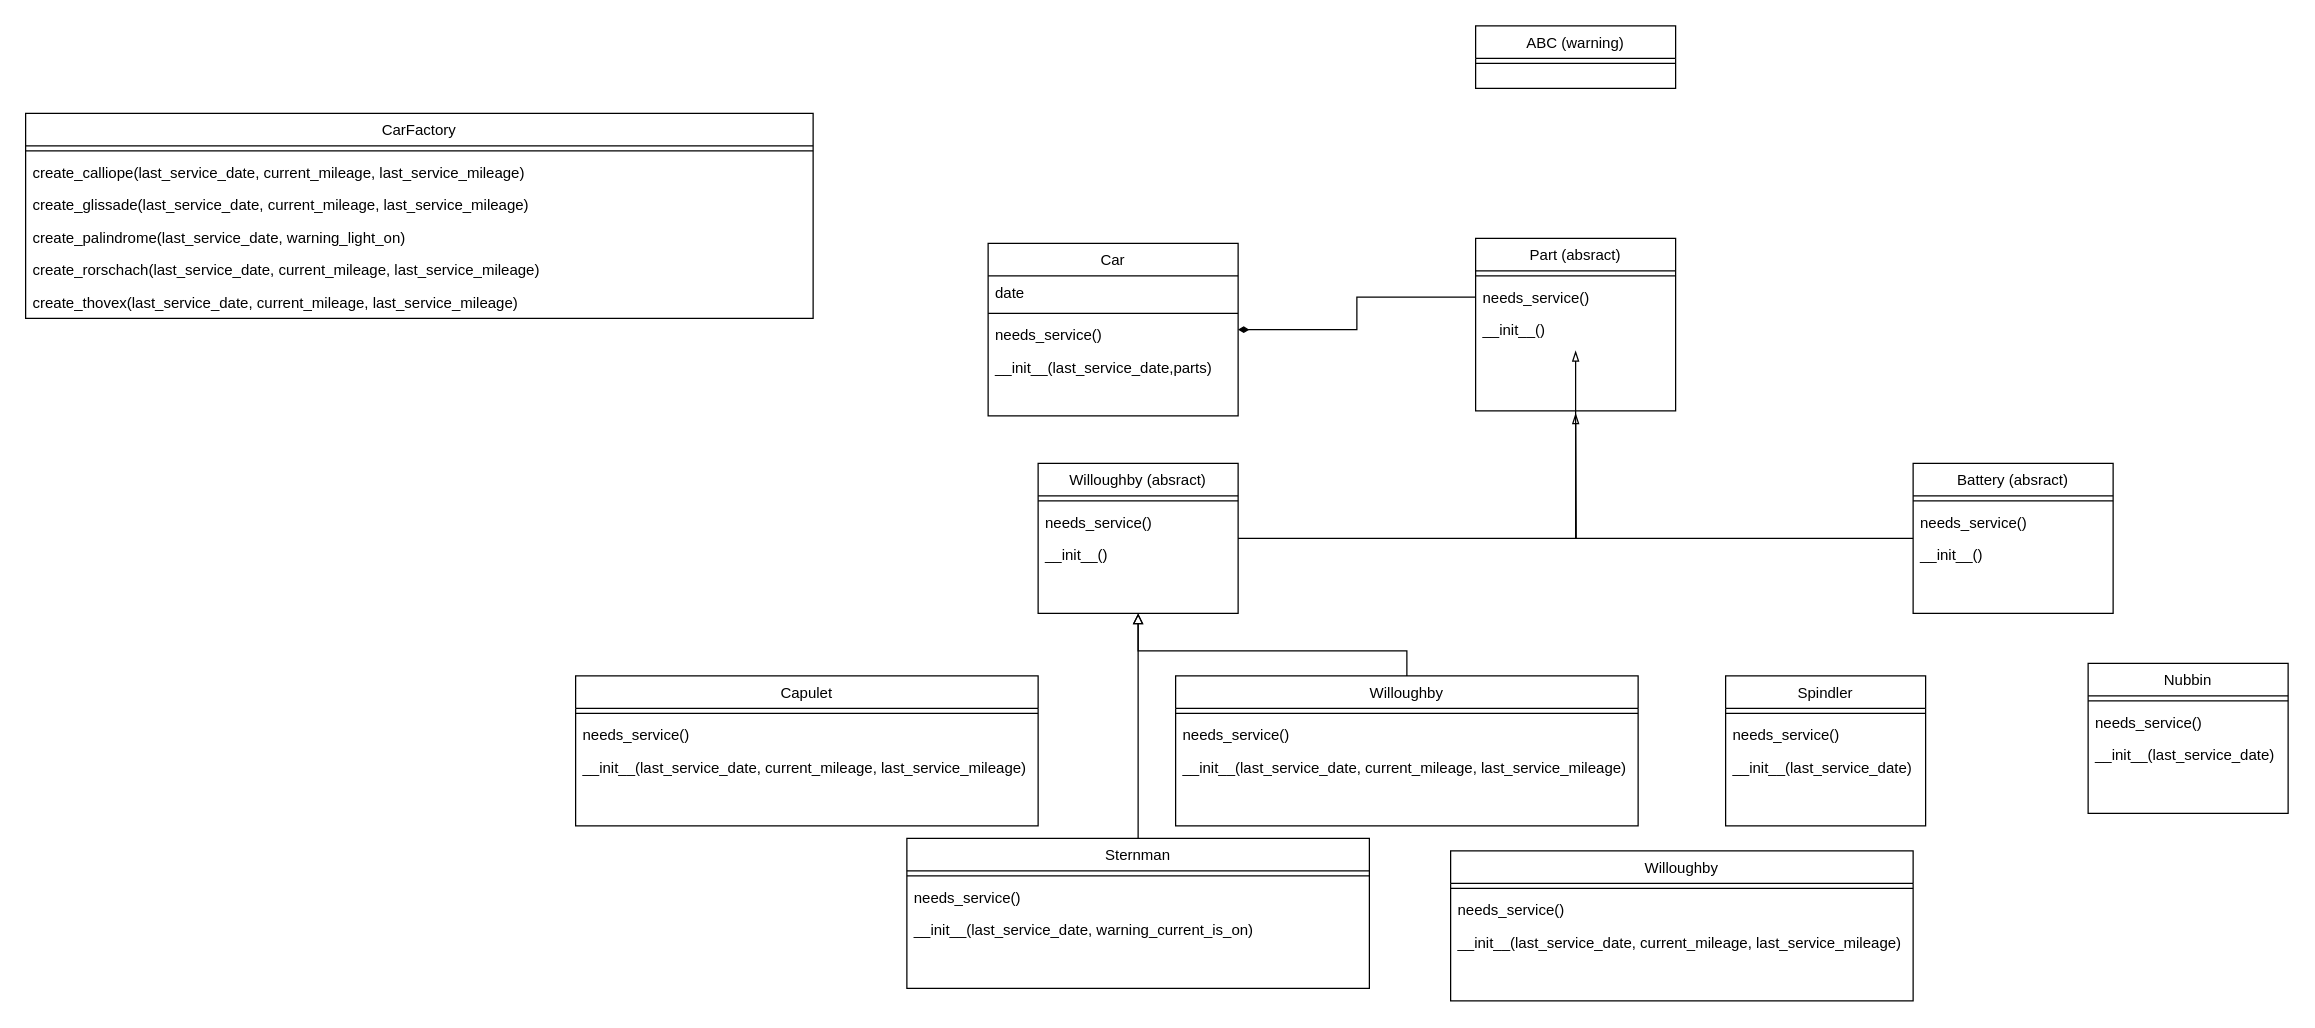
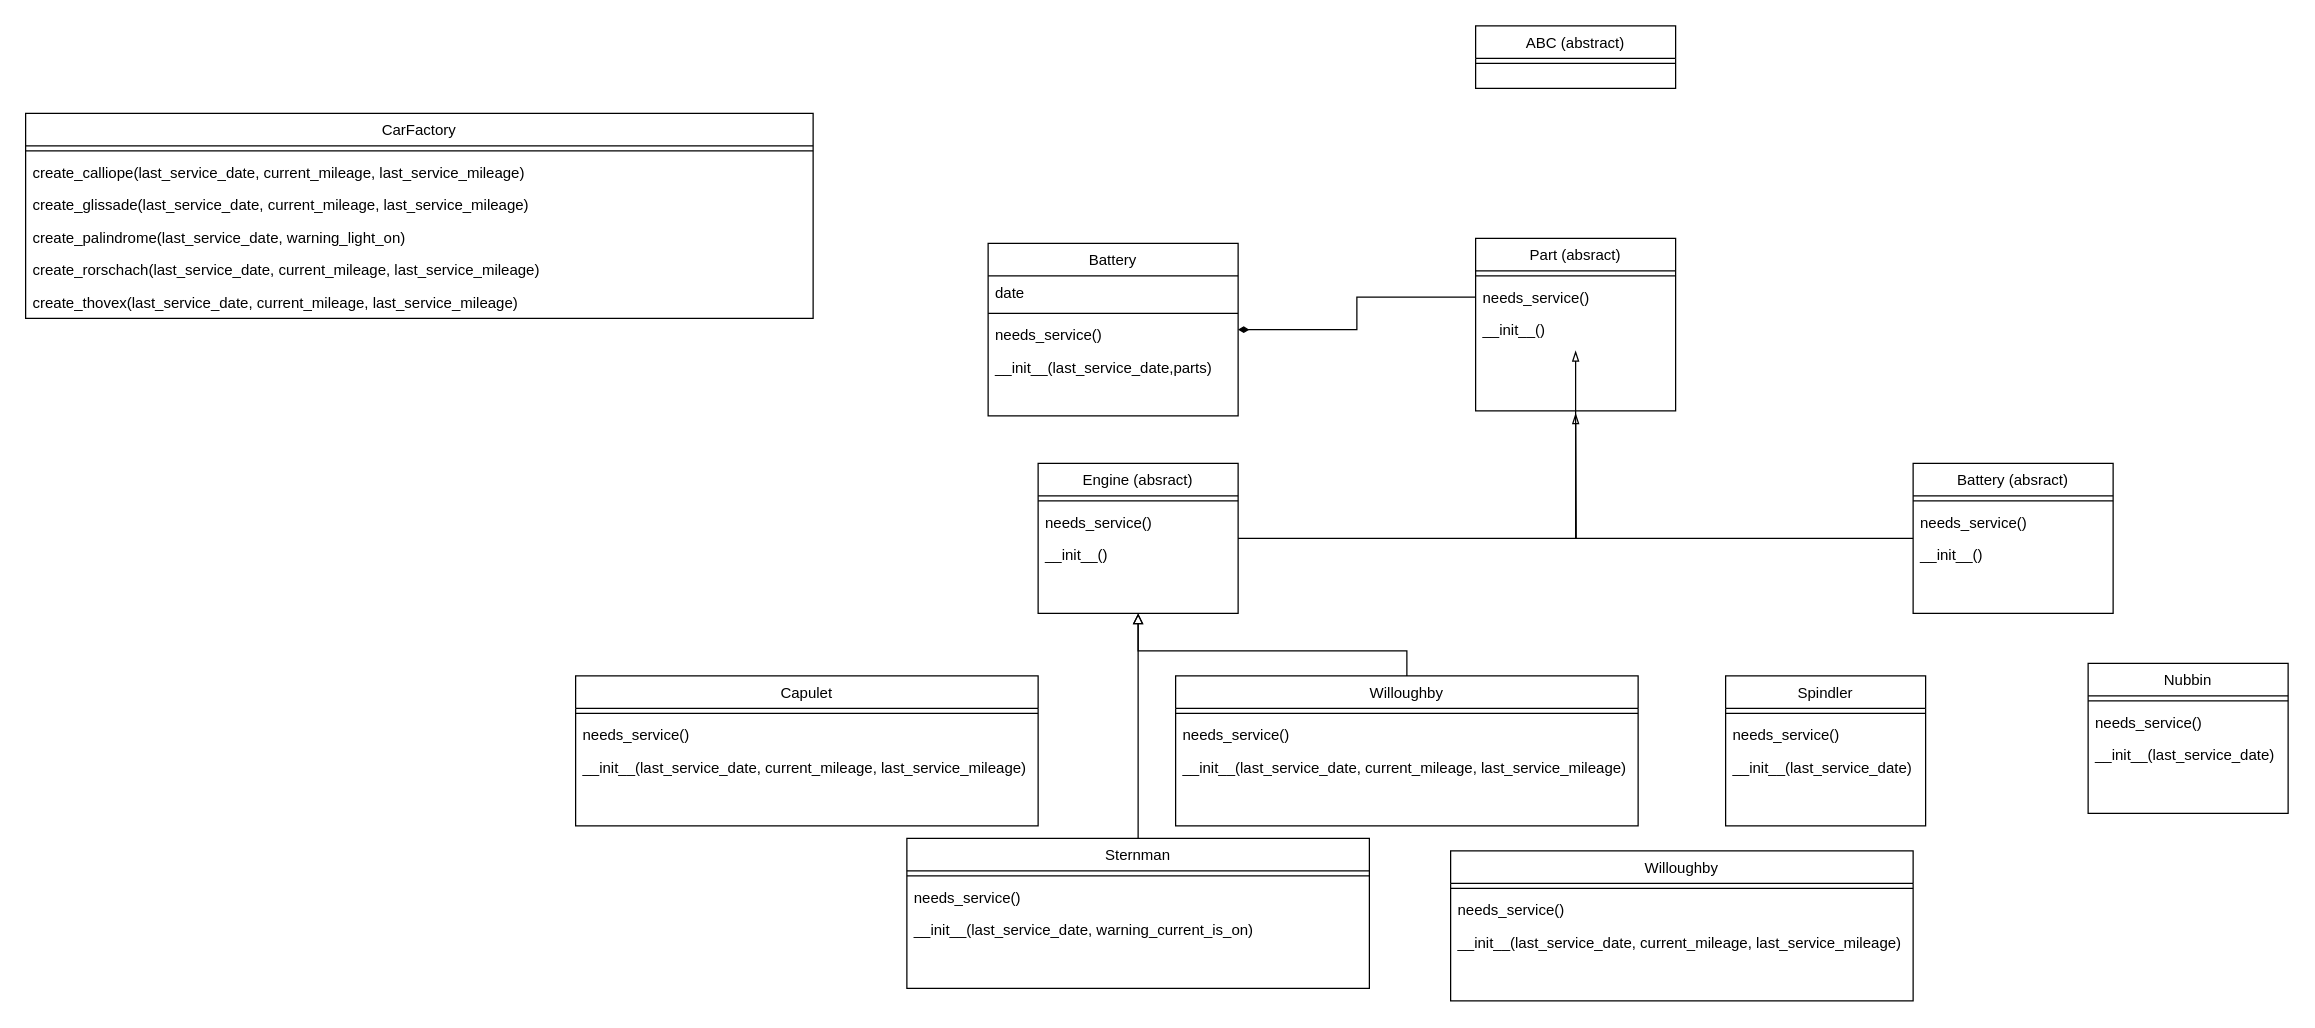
(1575, 43) -> (1575, 43)
(1113, 260) -> (1113, 260)
(1138, 480) -> (1138, 480)
